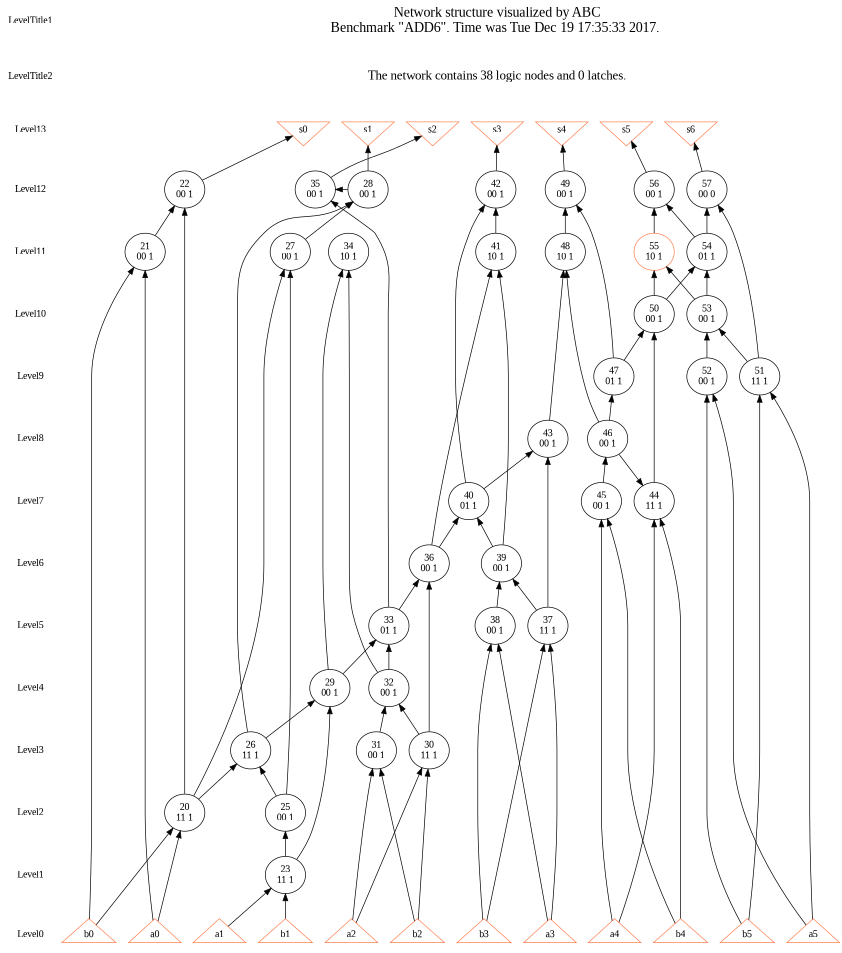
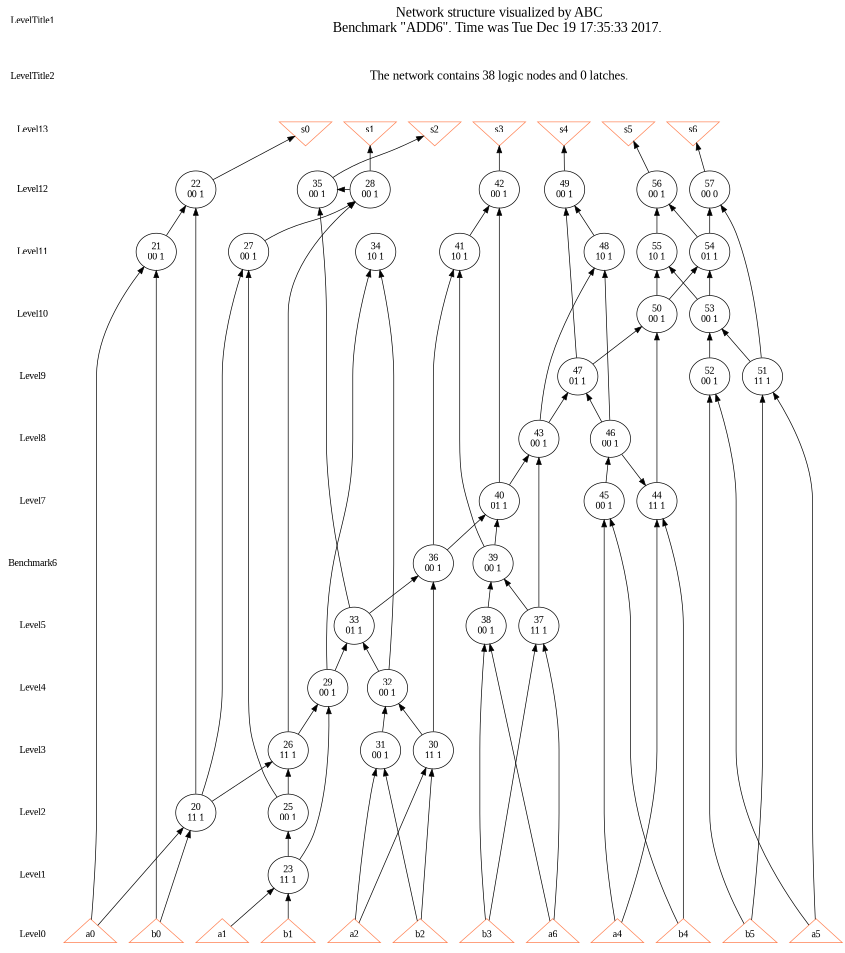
(654, 252) -> (657, 252)
none -> (556, 411)
(31, 563) -> (33, 563)
(550, 935) -> (553, 935)
